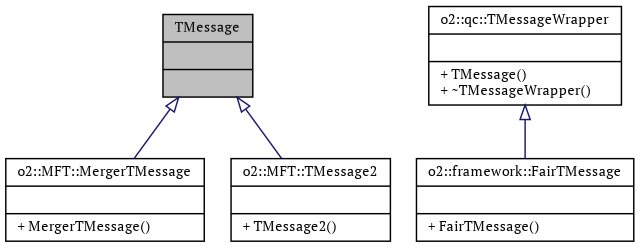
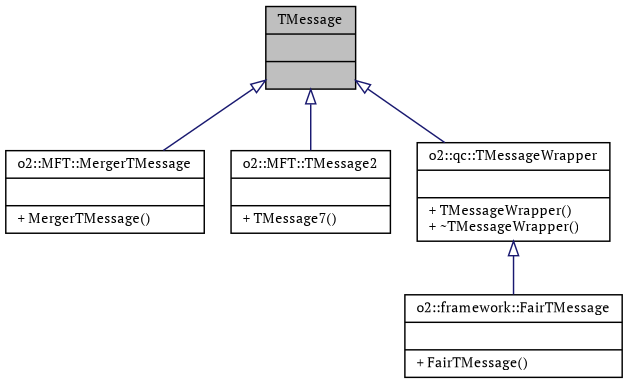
(485, 75) -> (501, 211)
none -> (406, 116)
(290, 227) -> (290, 219)
